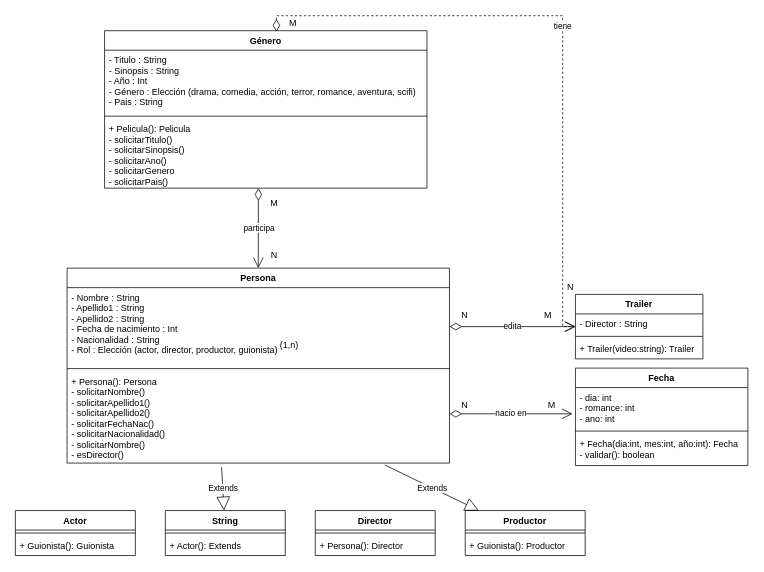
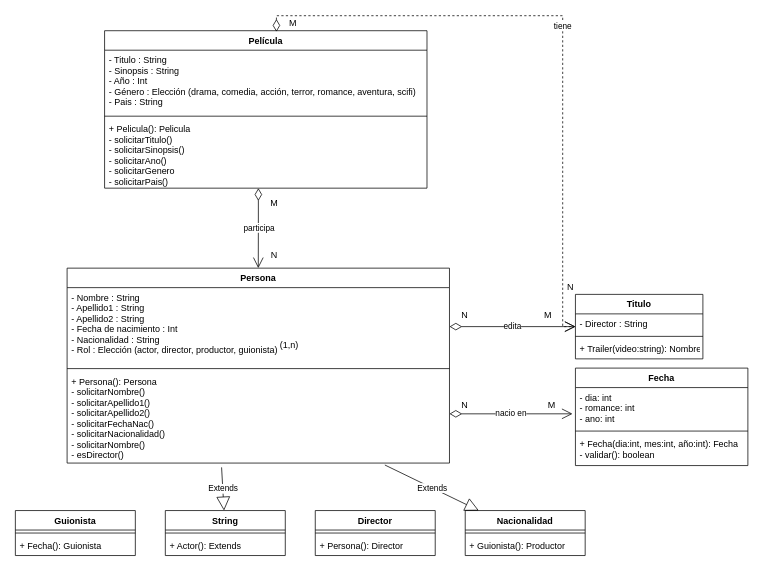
(266, 41) -> (266, 41)
(639, 304) -> (639, 304)
(649, 349) -> (649, 349)
(75, 521) -> (75, 521)
(525, 521) -> (525, 521)
(72, 546) -> (64, 546)
